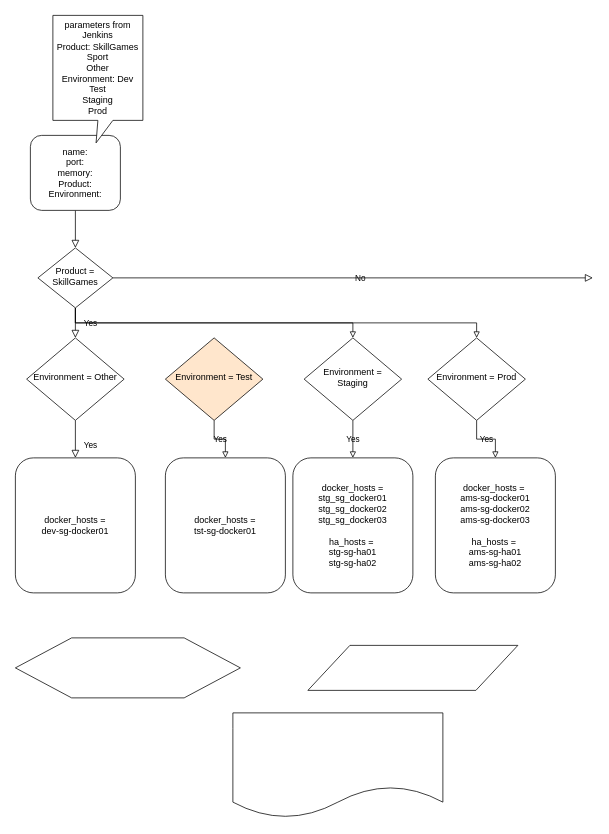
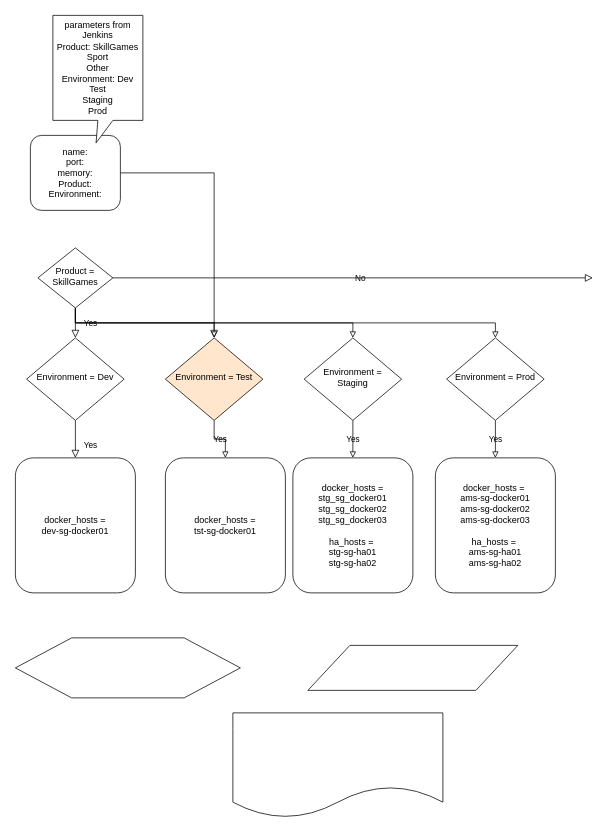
(75, 225) -> (214, 200)
none -> (214, 331)
(75, 378) -> (75, 378)
(477, 379) -> (495, 379)
